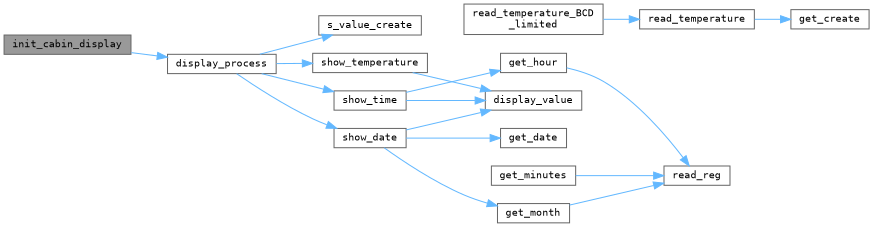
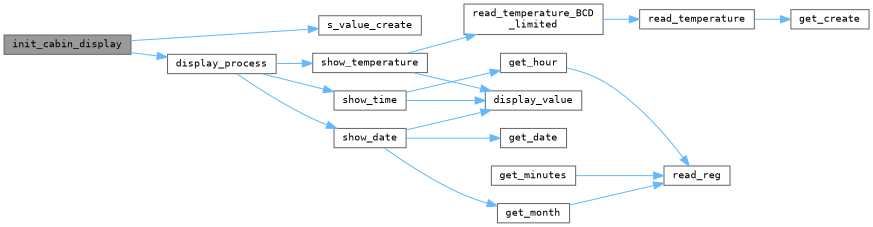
none -> (437, 45)
(291, 46) -> (220, 35)
